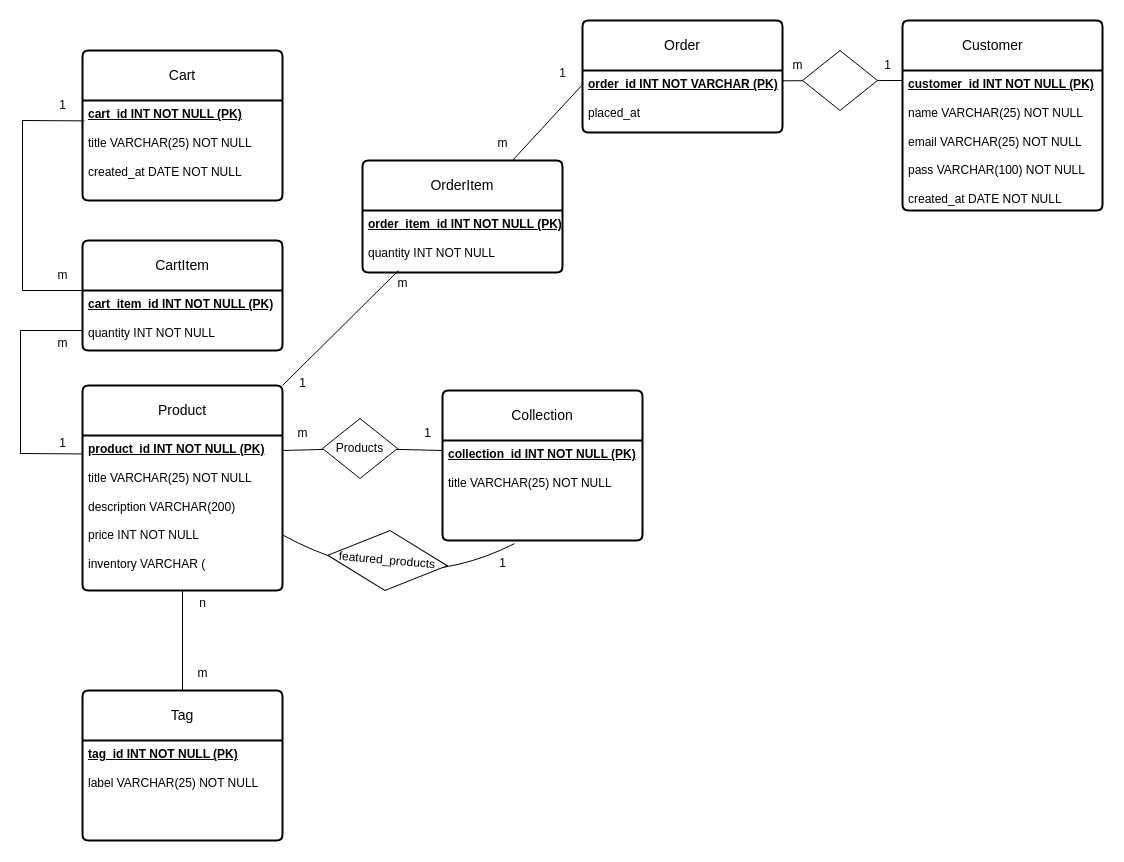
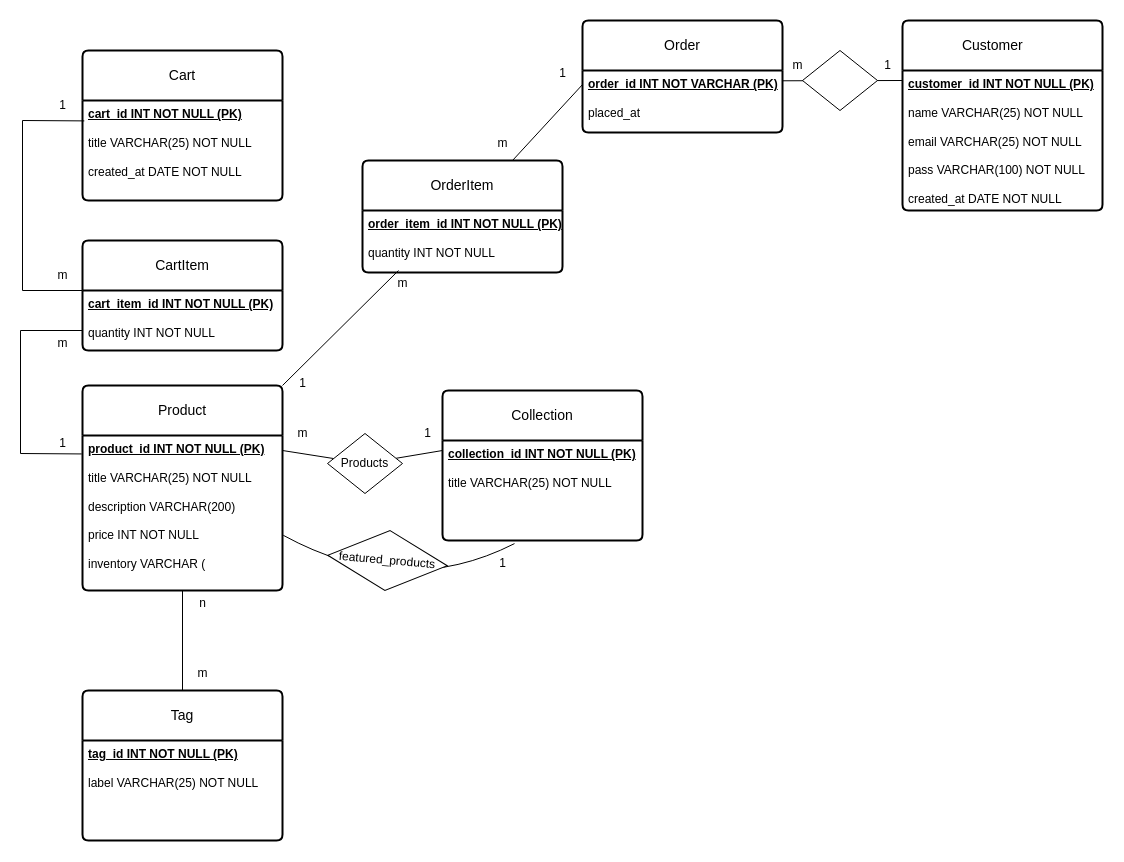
(360, 449) -> (365, 464)
